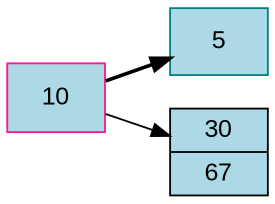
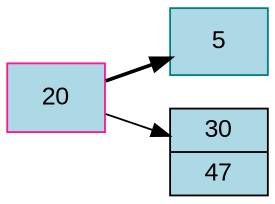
(56, 98) -> (56, 98)
(219, 173) -> (219, 173)
